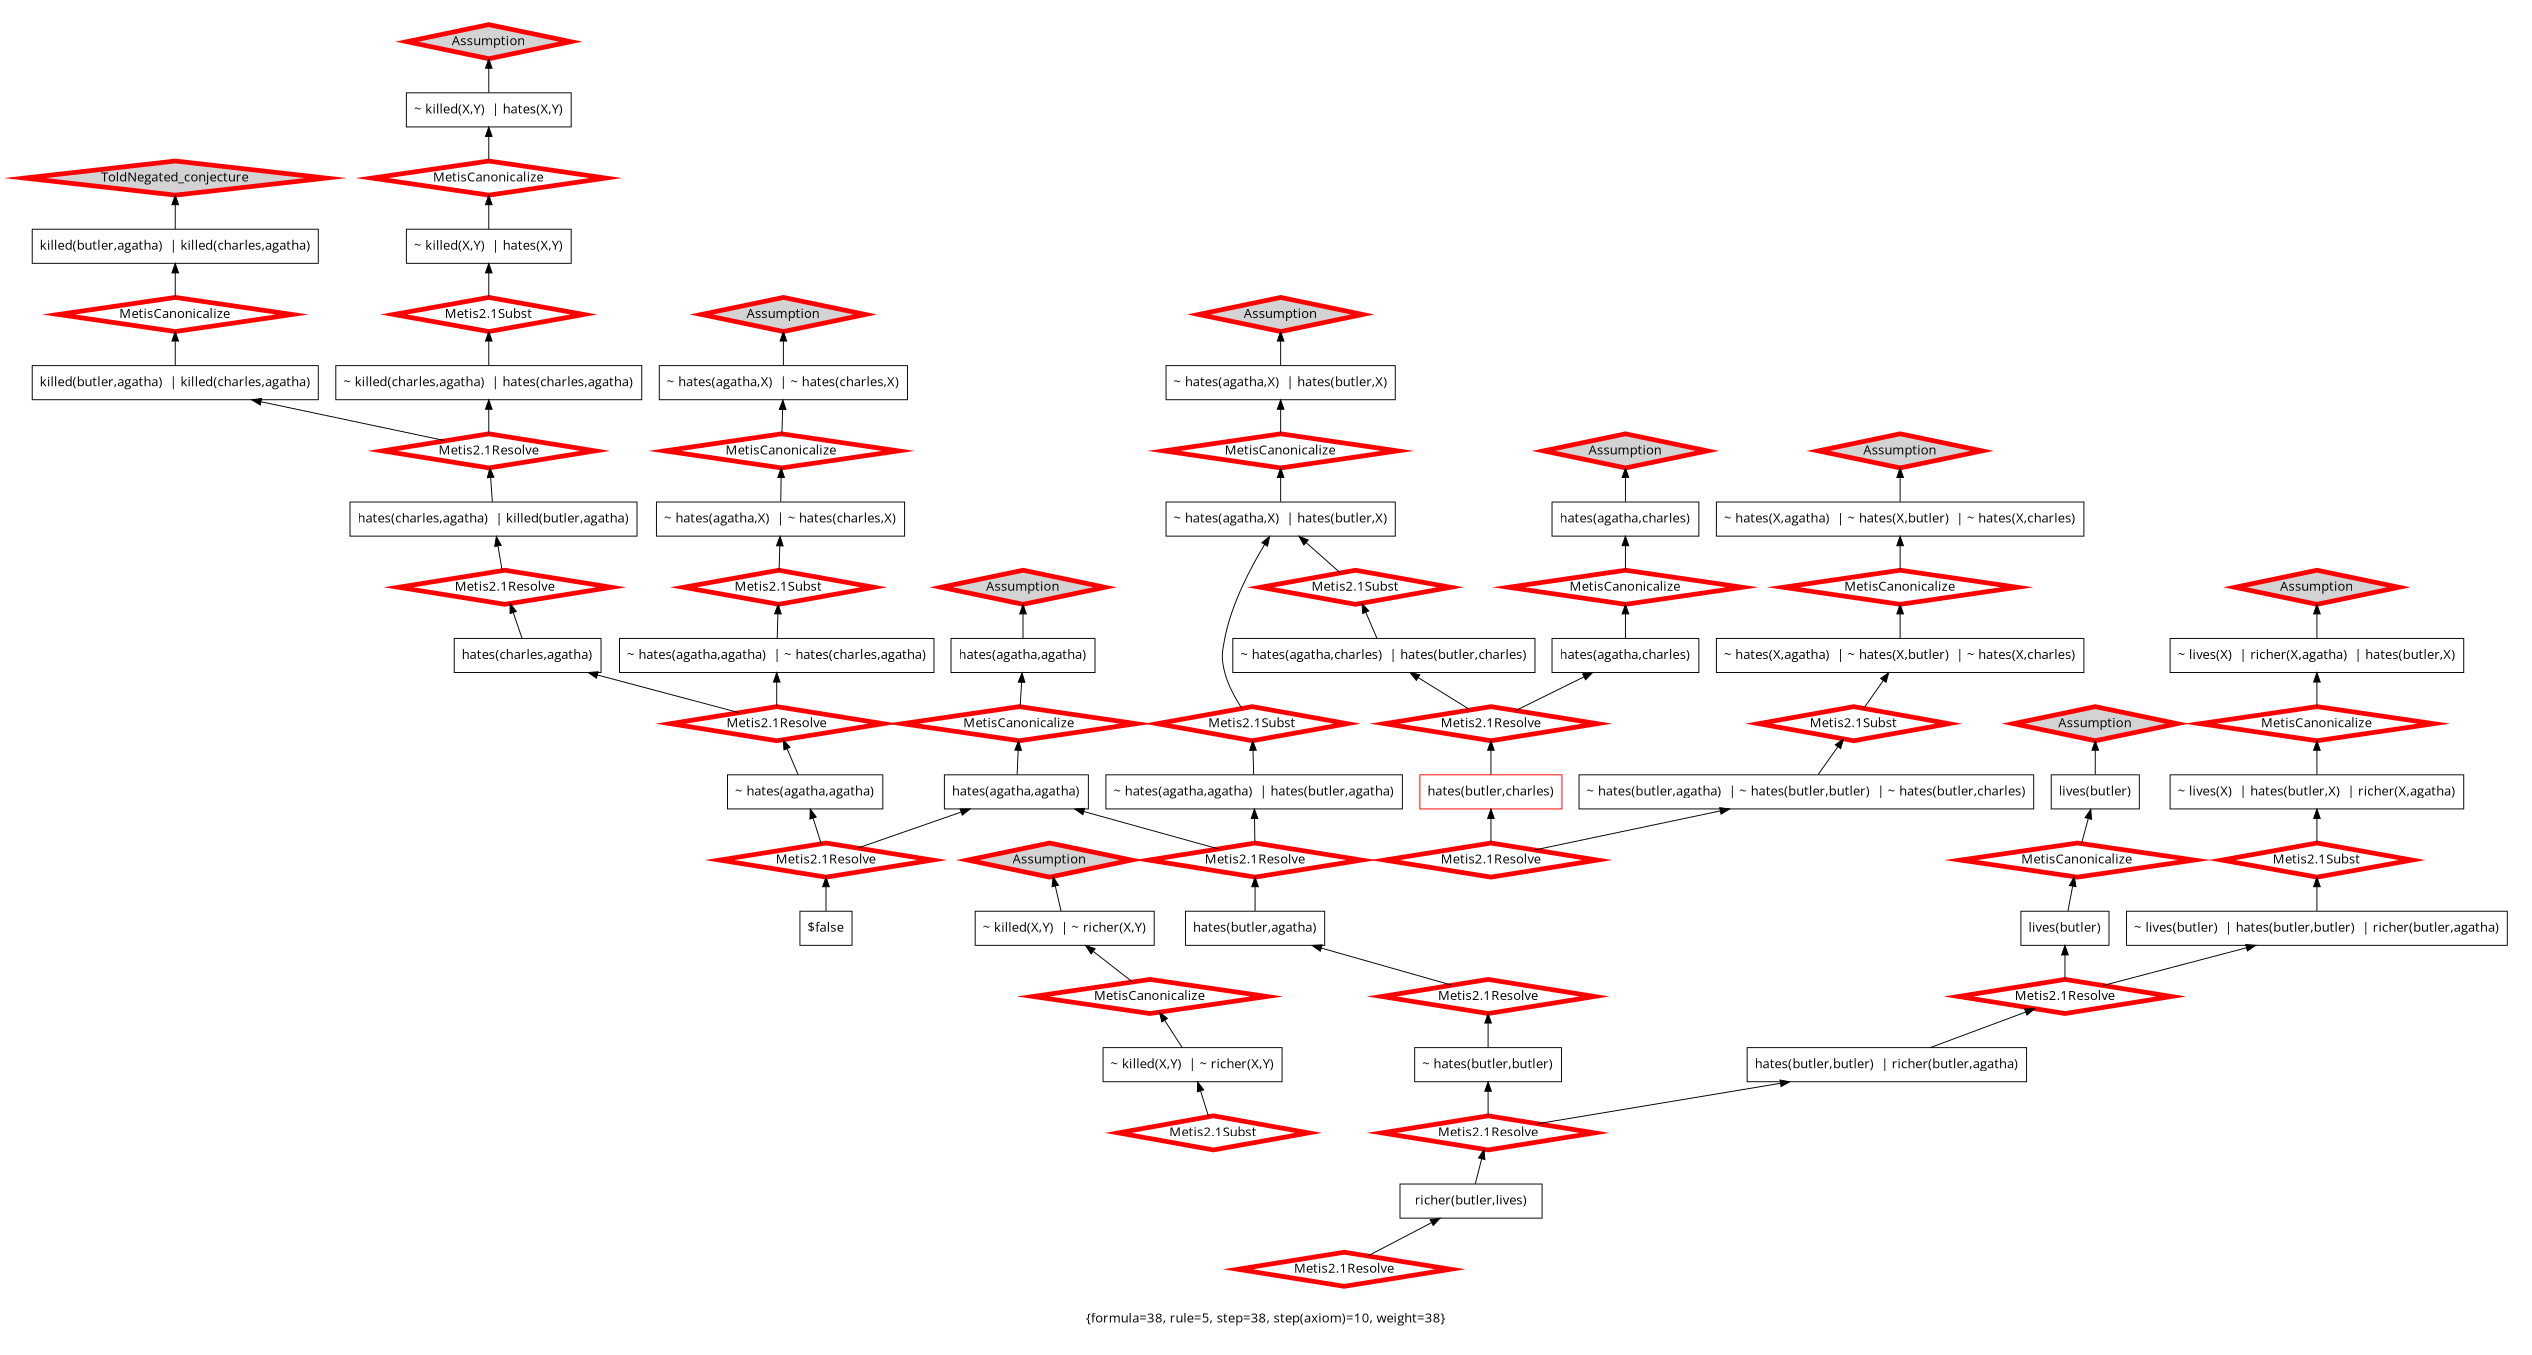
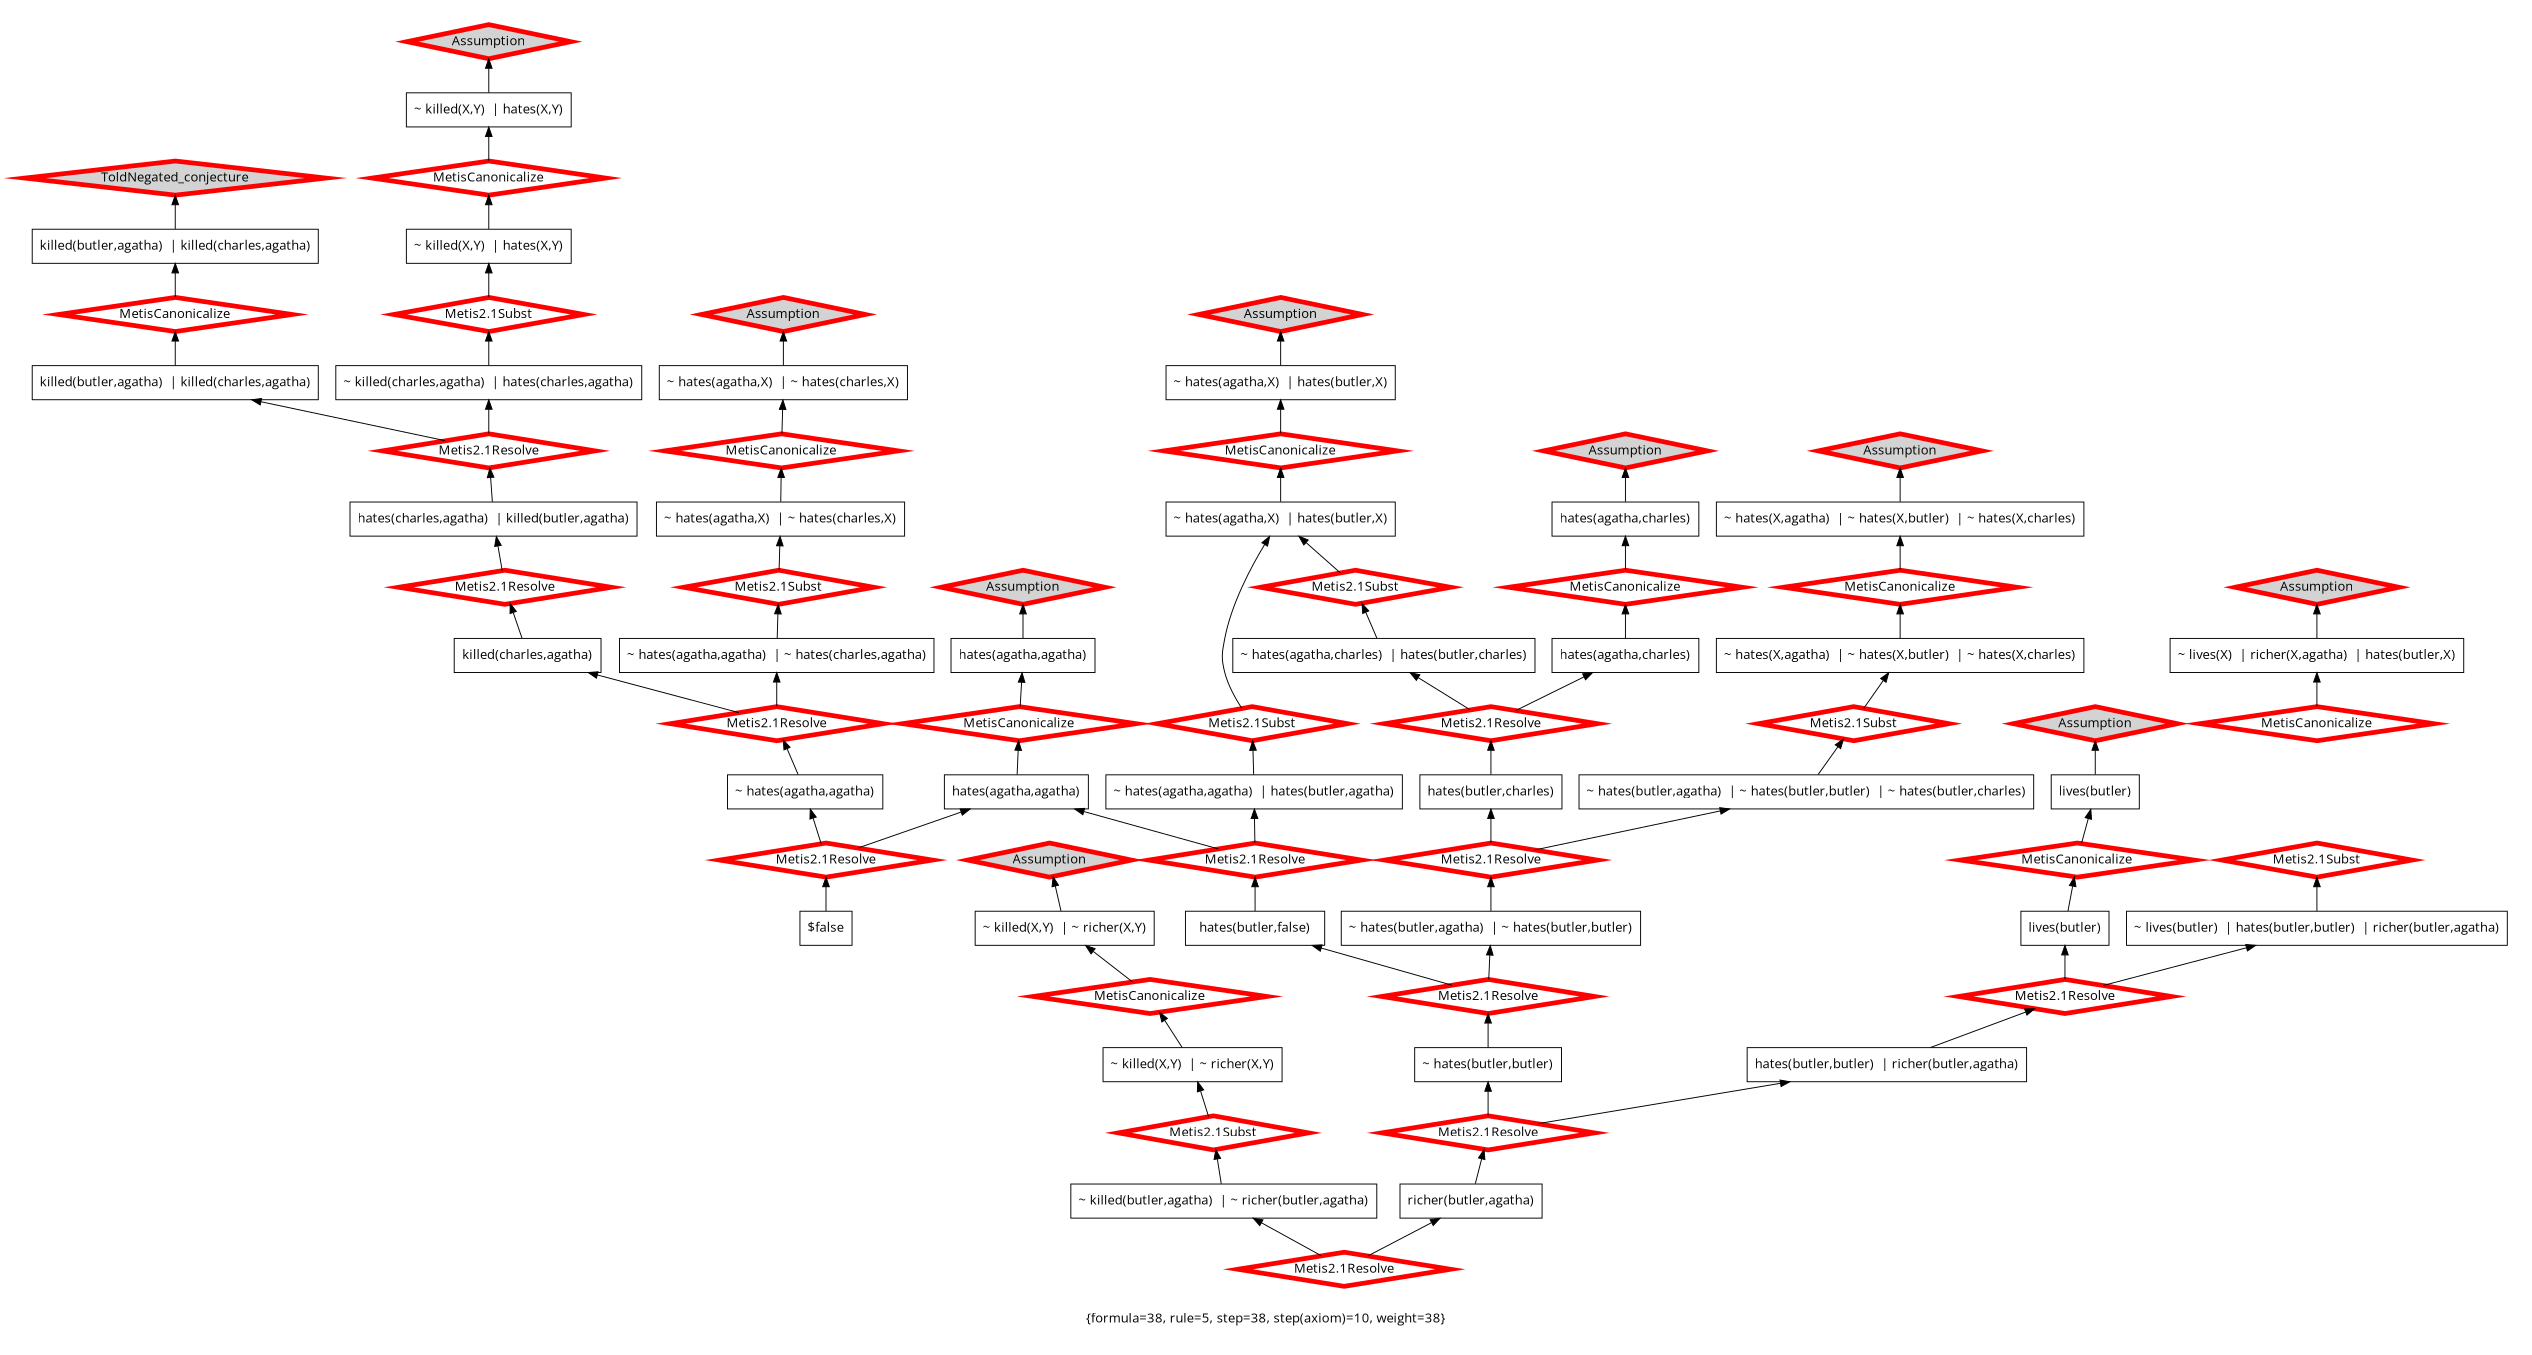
(528, 655) -> (528, 655)
(1491, 792) -> (1491, 792)
(2317, 792) -> none
(1255, 928) -> (1255, 928)
none -> (1491, 928)
none -> (1224, 1201)
(1471, 1201) -> (1471, 1201)
